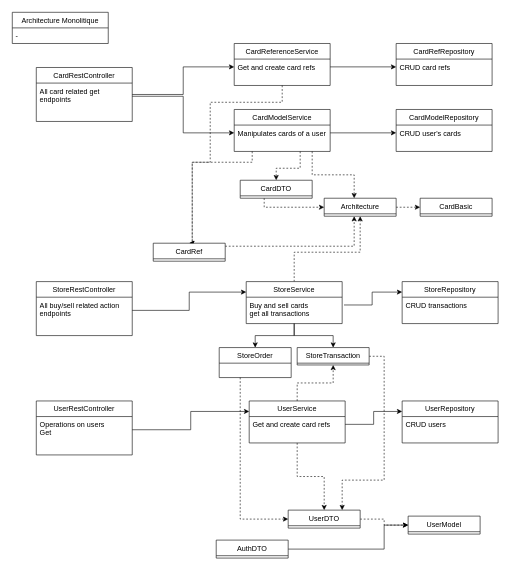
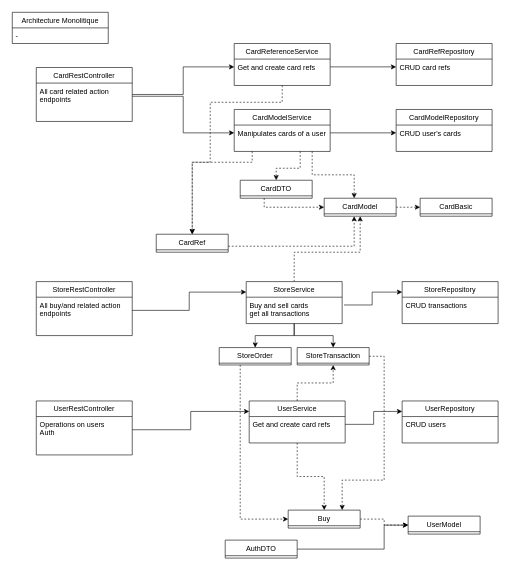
(85, 96) -> (85, 96)
(360, 206) -> (360, 206)
(189, 252) -> (192, 243)
(85, 310) -> (85, 310)
(255, 363) -> (255, 356)
(75, 430) -> (75, 430)
(324, 518) -> (324, 518)
(252, 549) -> (261, 549)
